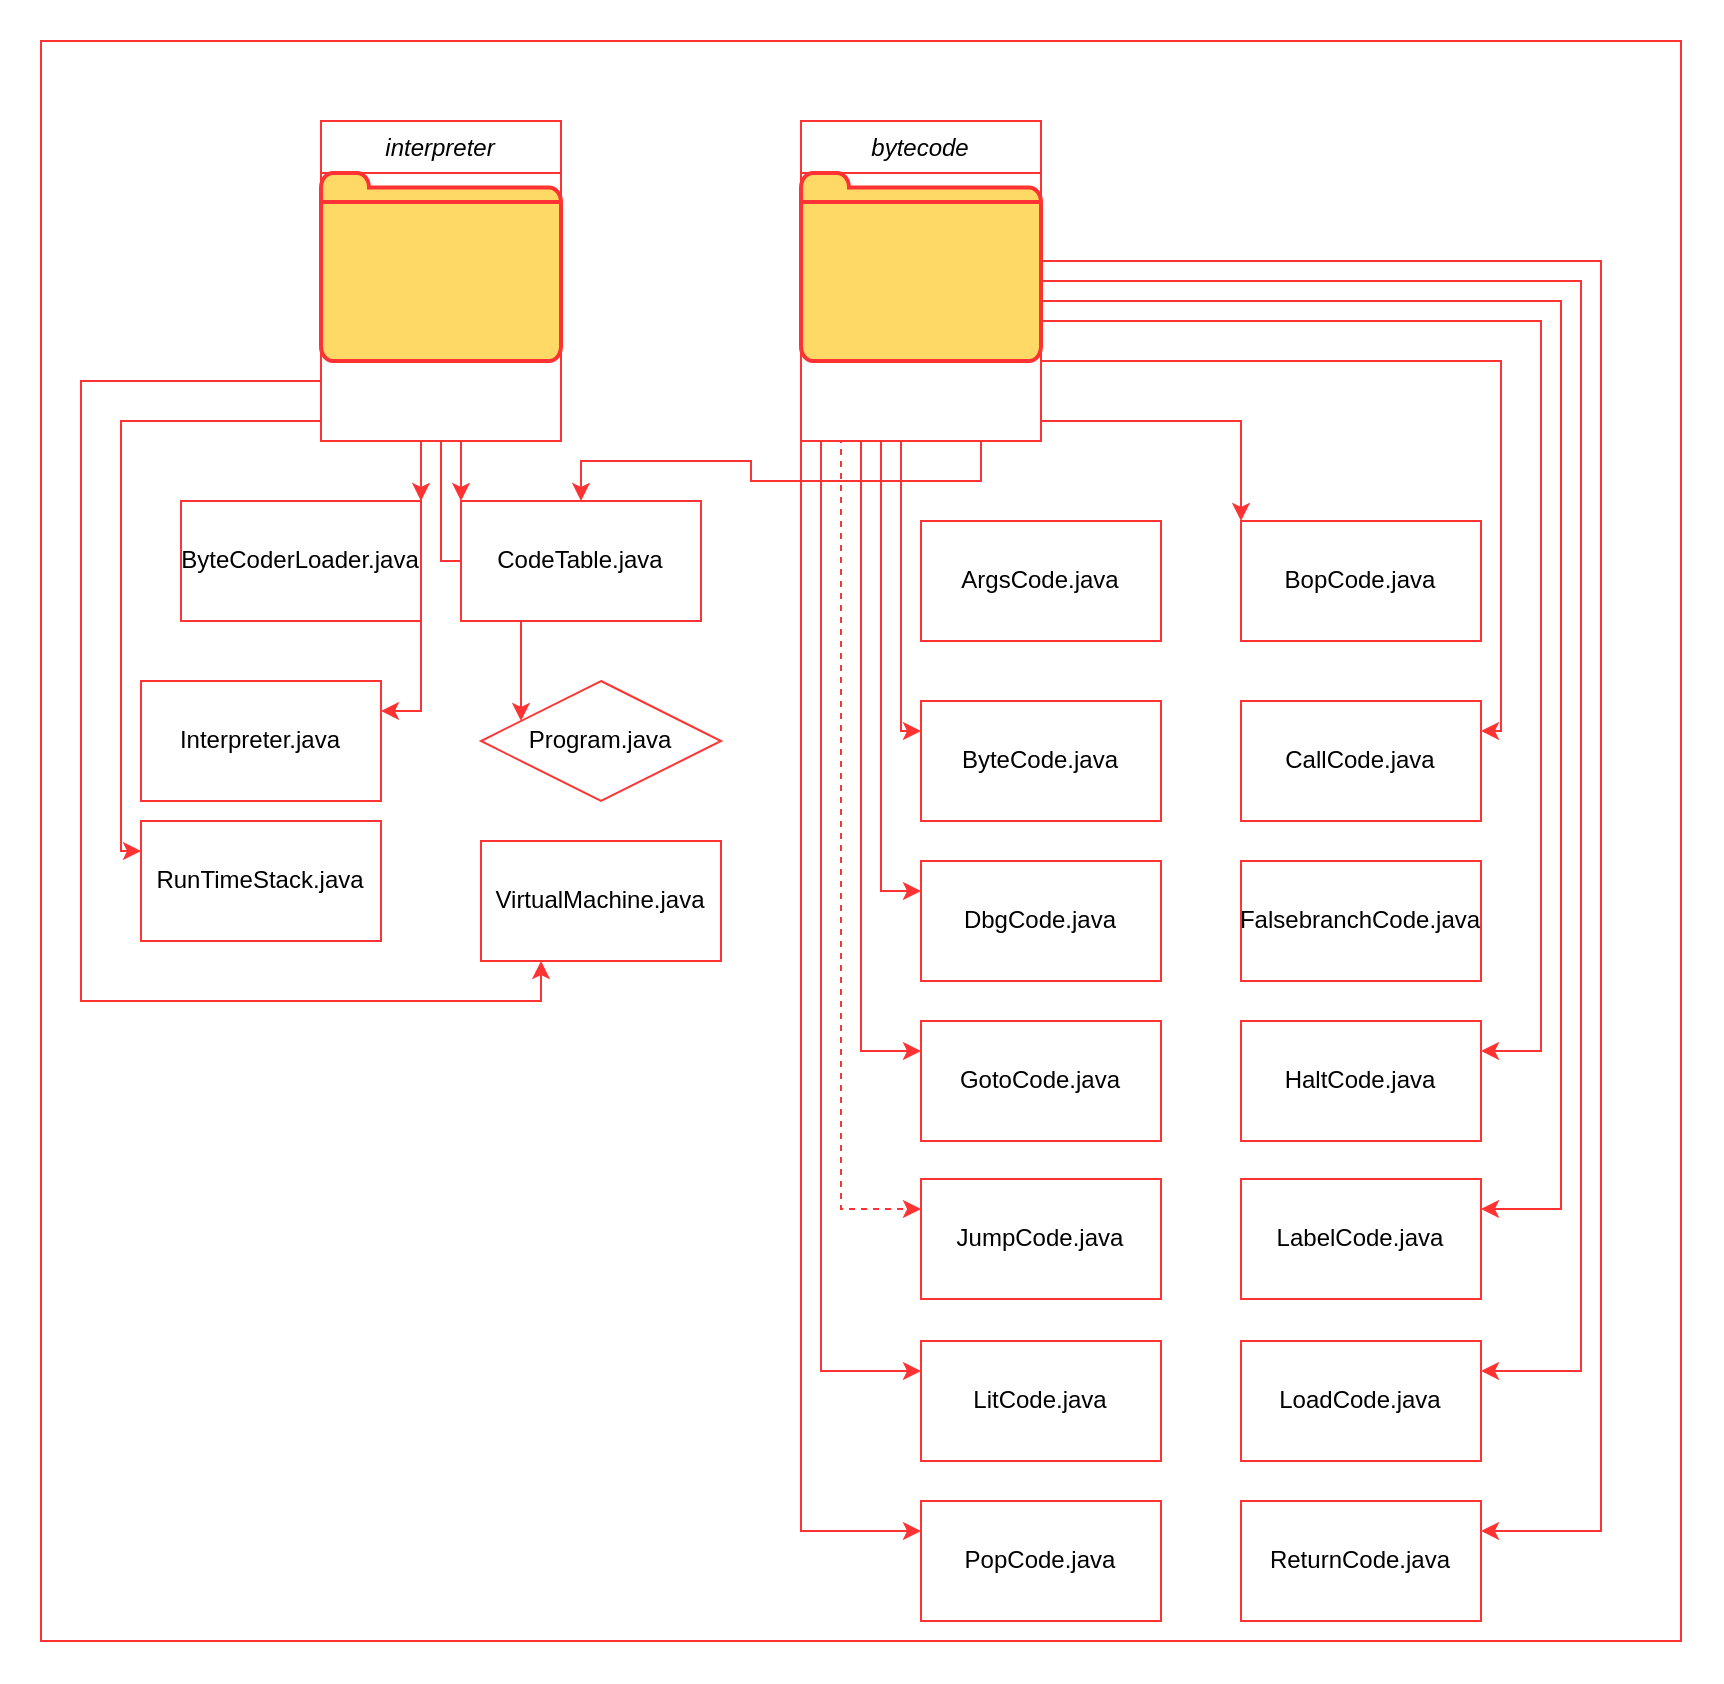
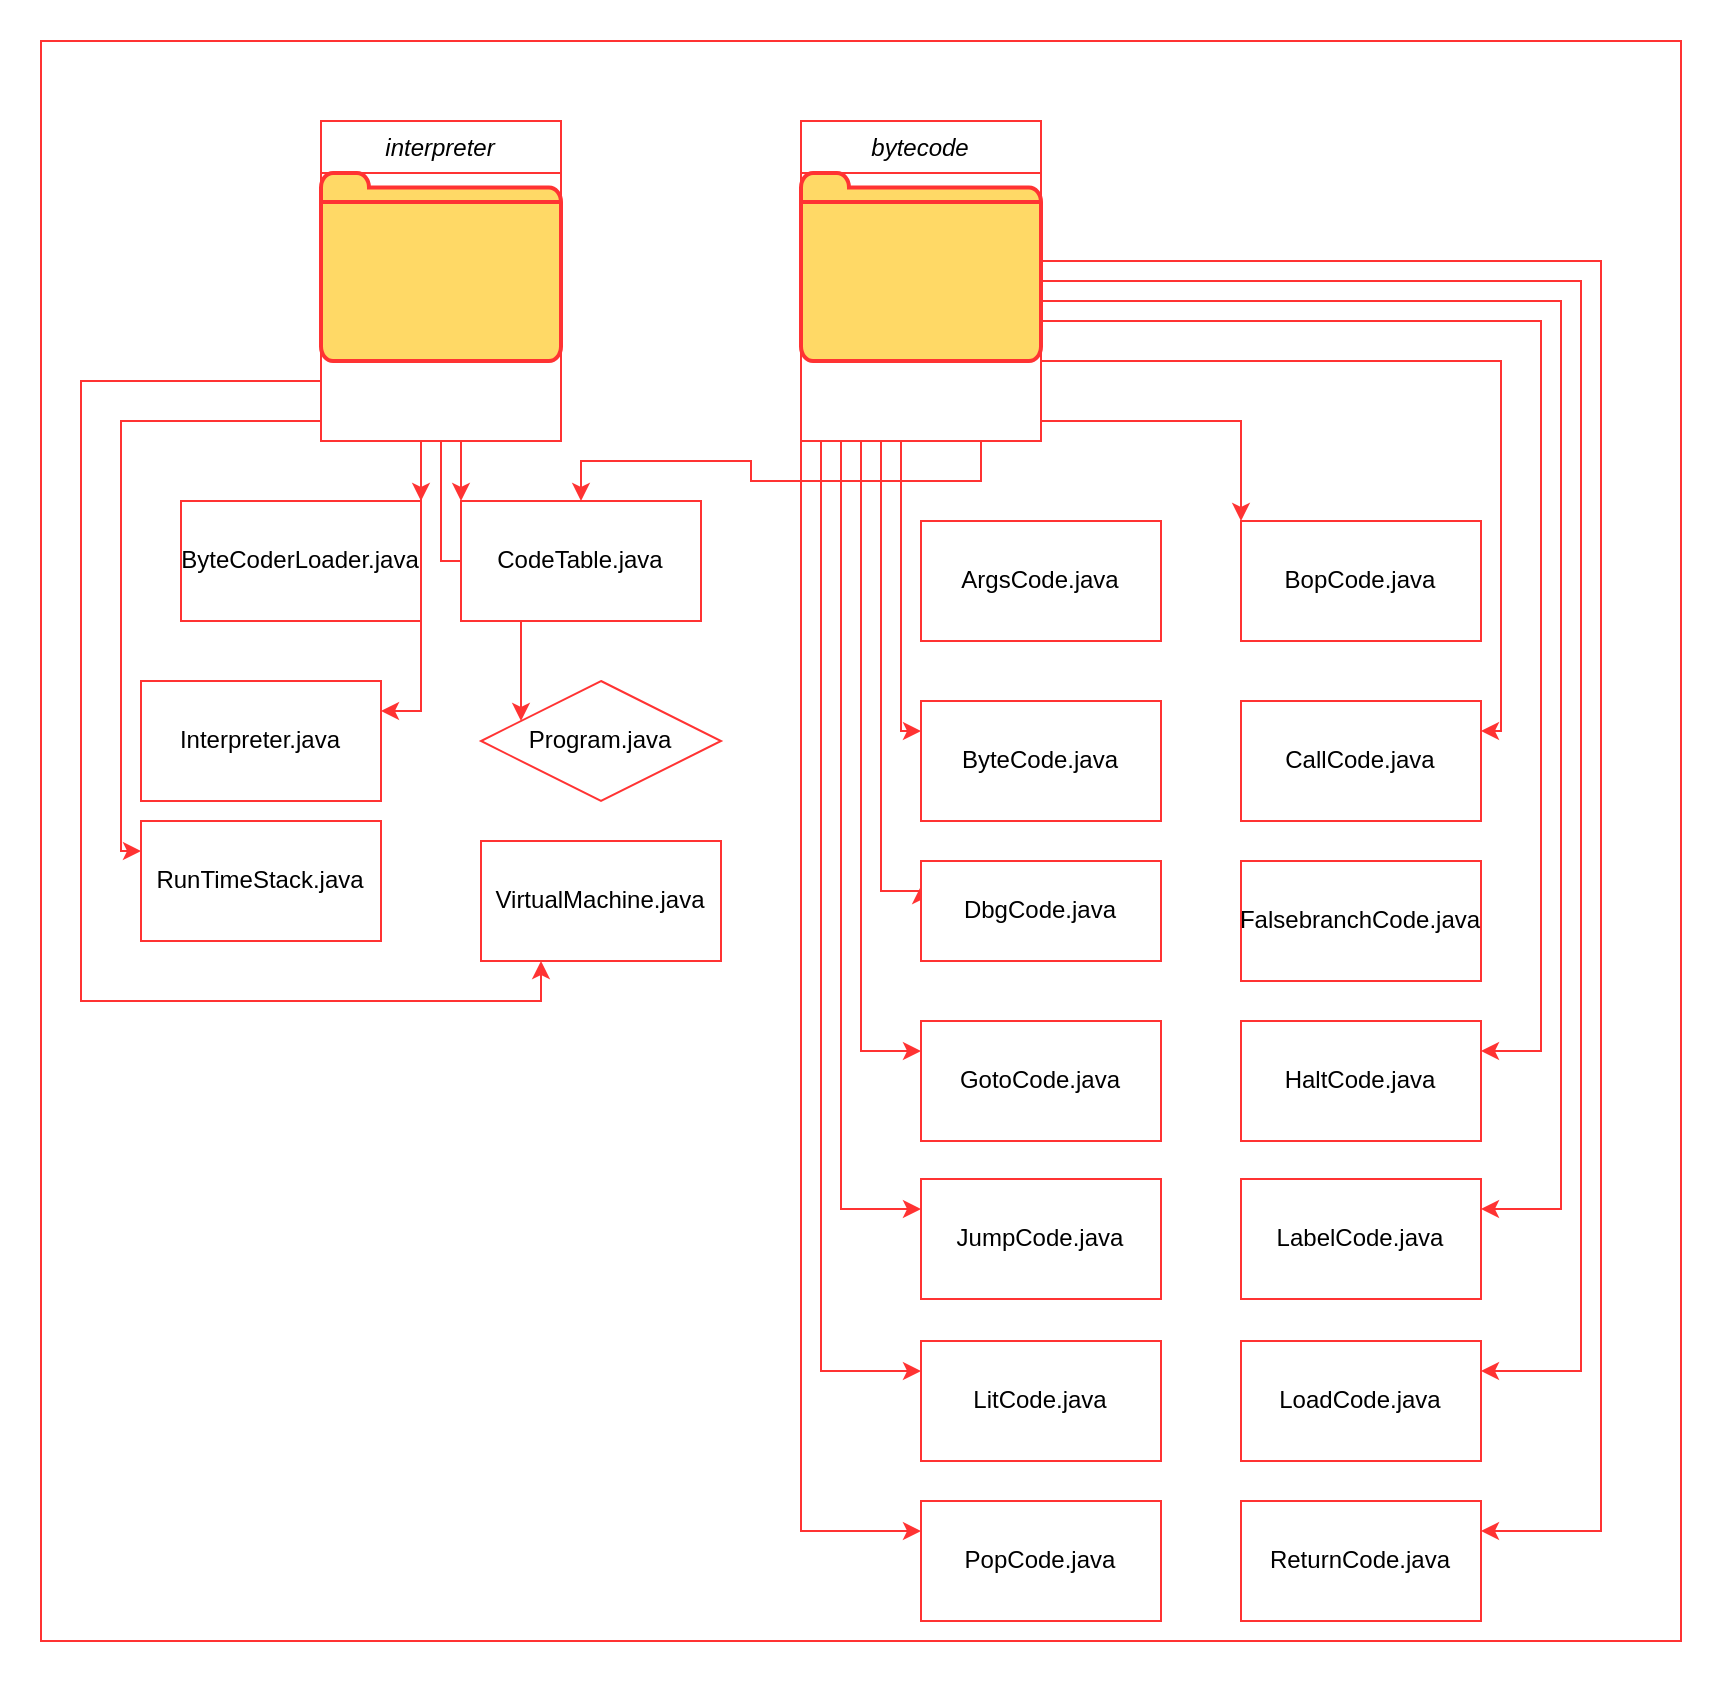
(841, 861) -> (841, 861)
(1041, 921) -> (1041, 911)
